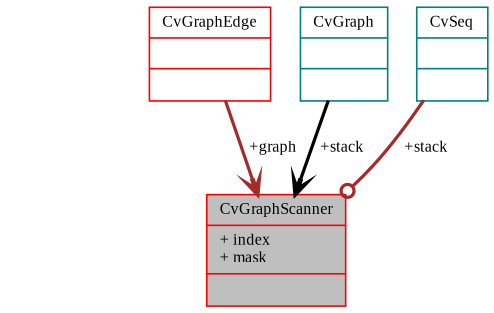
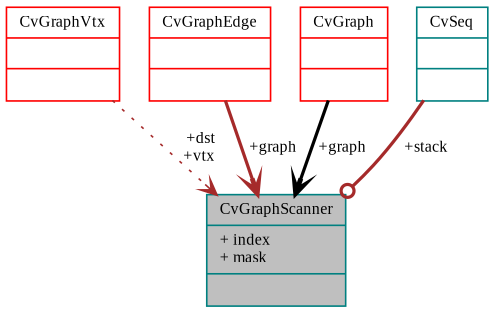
none -> (63, 54)
(344, 54) -> (344, 54)
(341, 148) -> (341, 148)
(276, 250) -> (276, 250)
